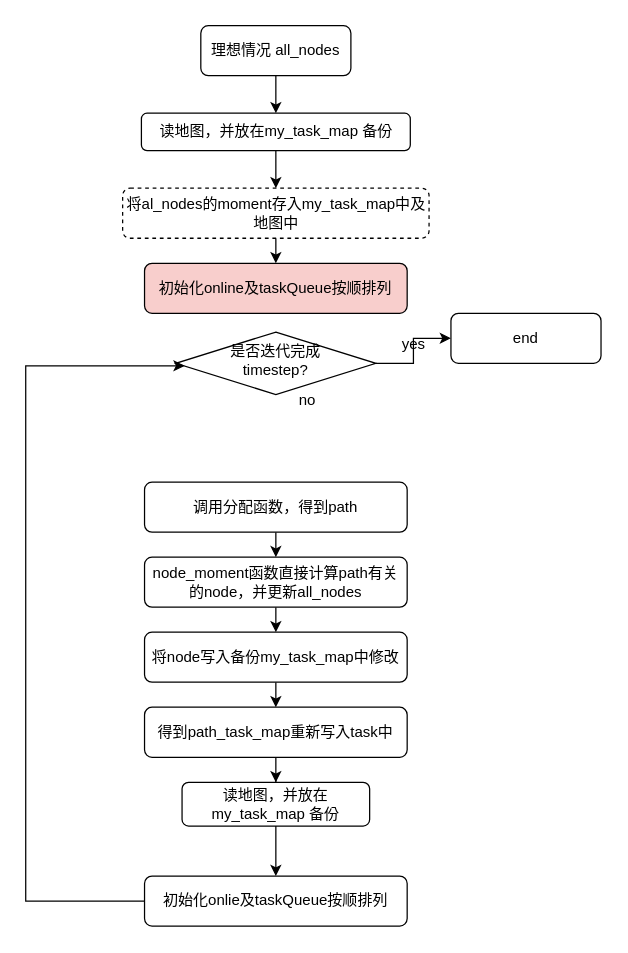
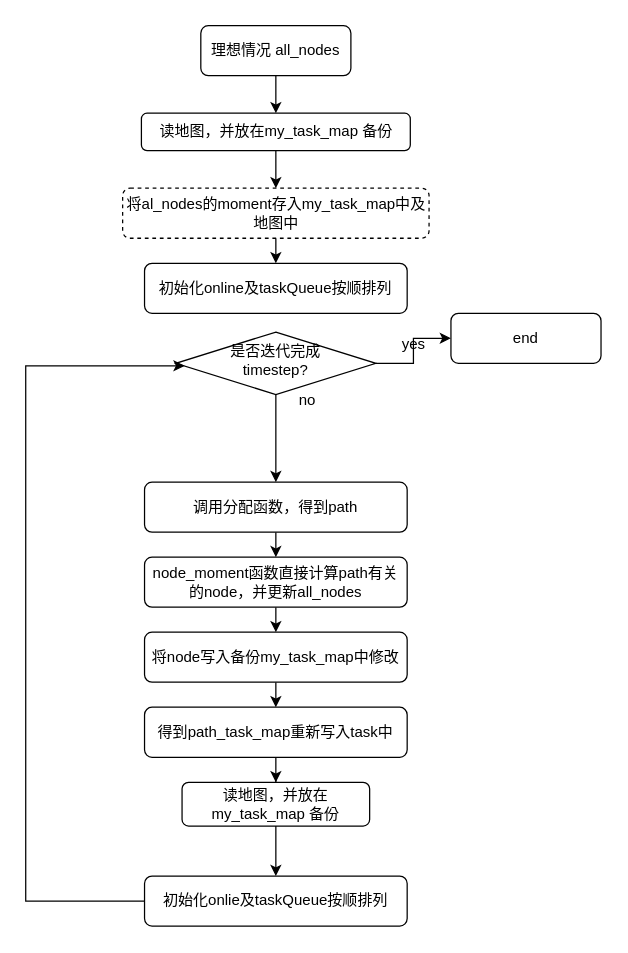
(276, 288) -> (276, 288)
none -> (276, 434)
